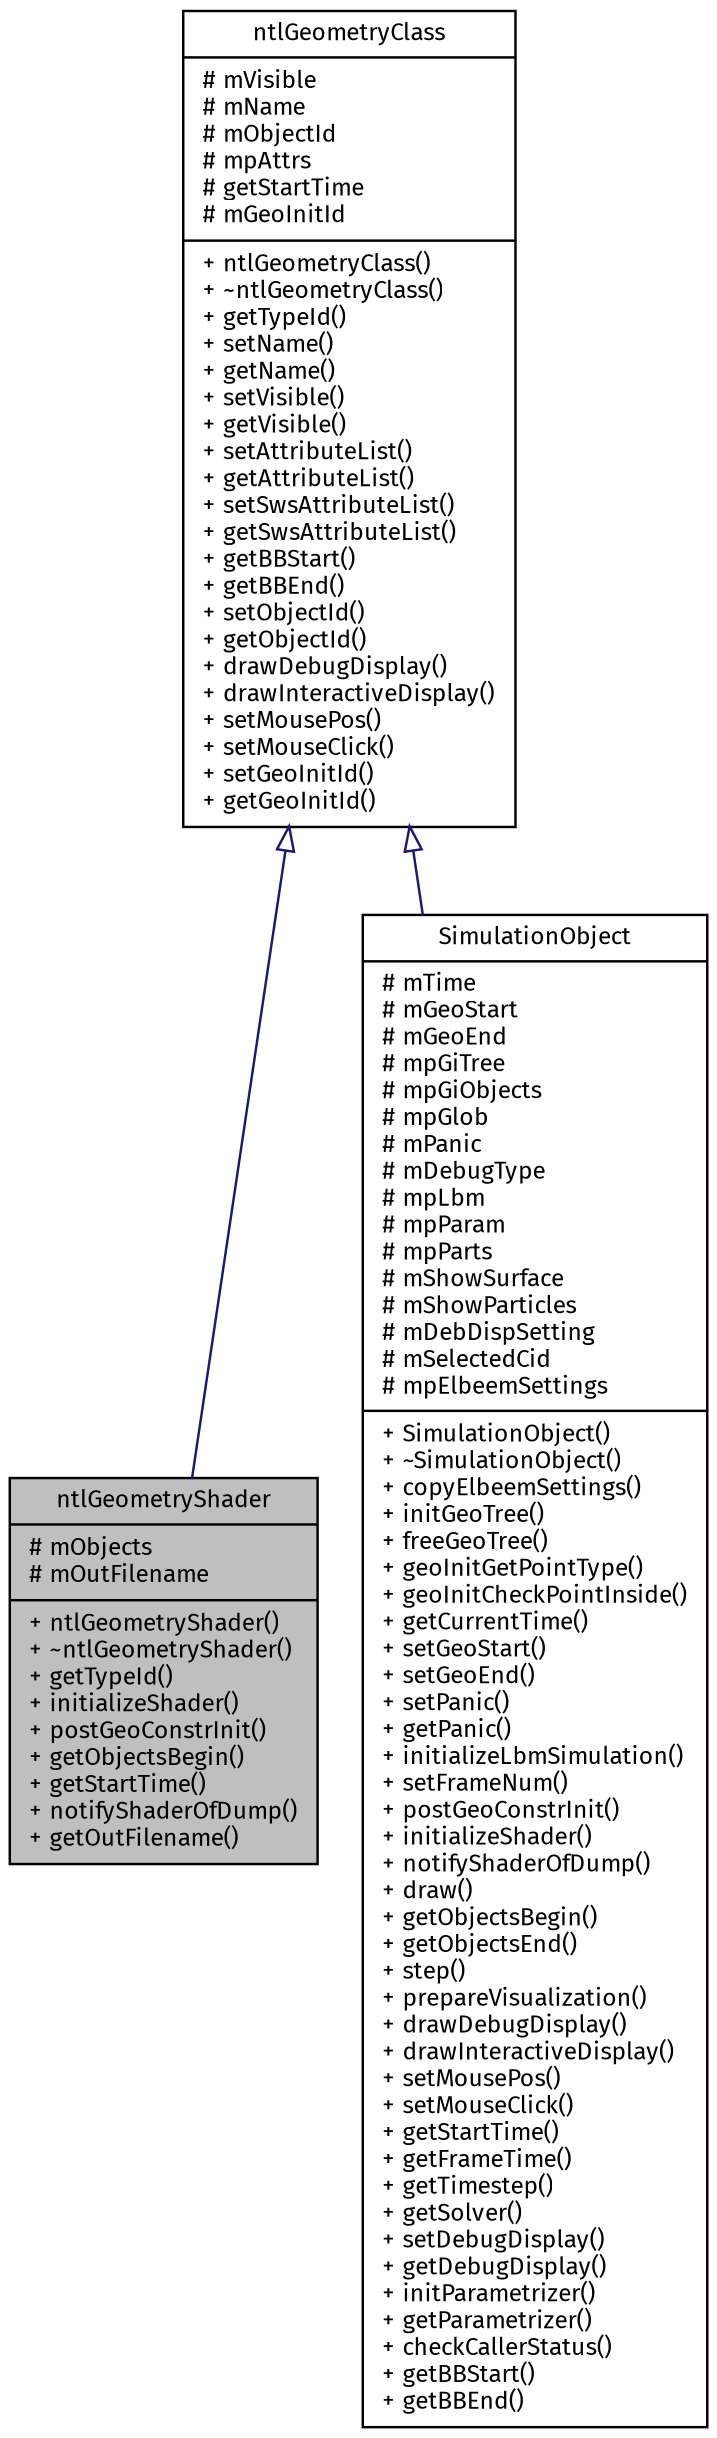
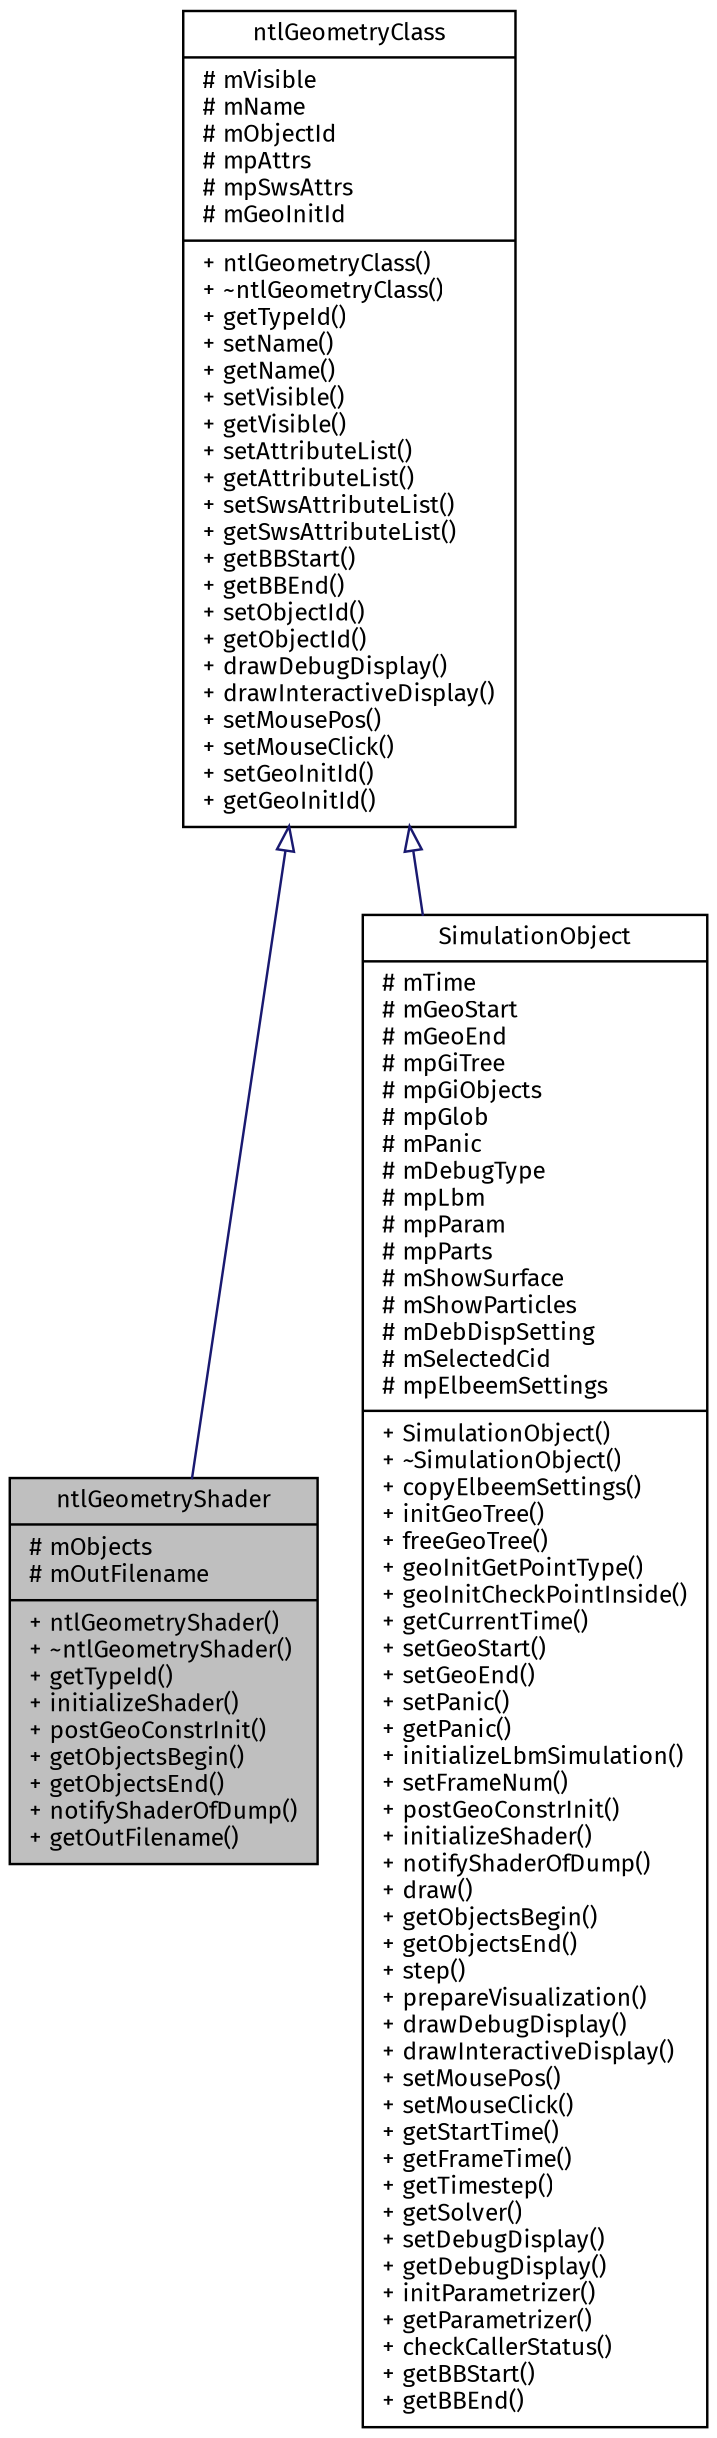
(285, 188) -> (279, 188)
(118, 1785) -> (127, 1785)
